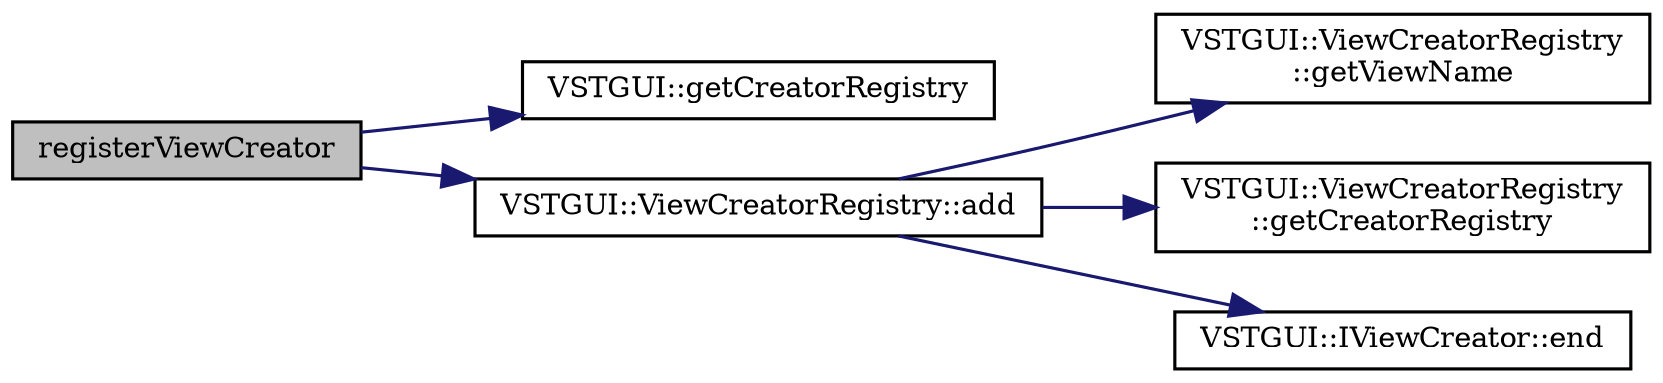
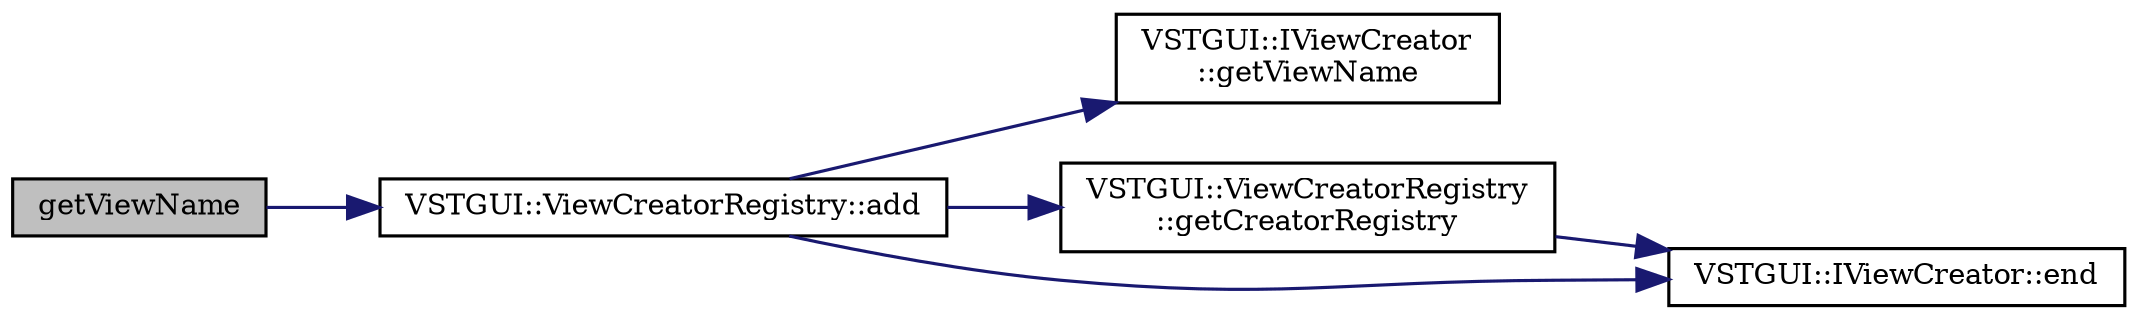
(1403, 59) -> (1308, 59)
(758, 90) -> none
(187, 150) -> (139, 207)
none -> (1596, 242)
